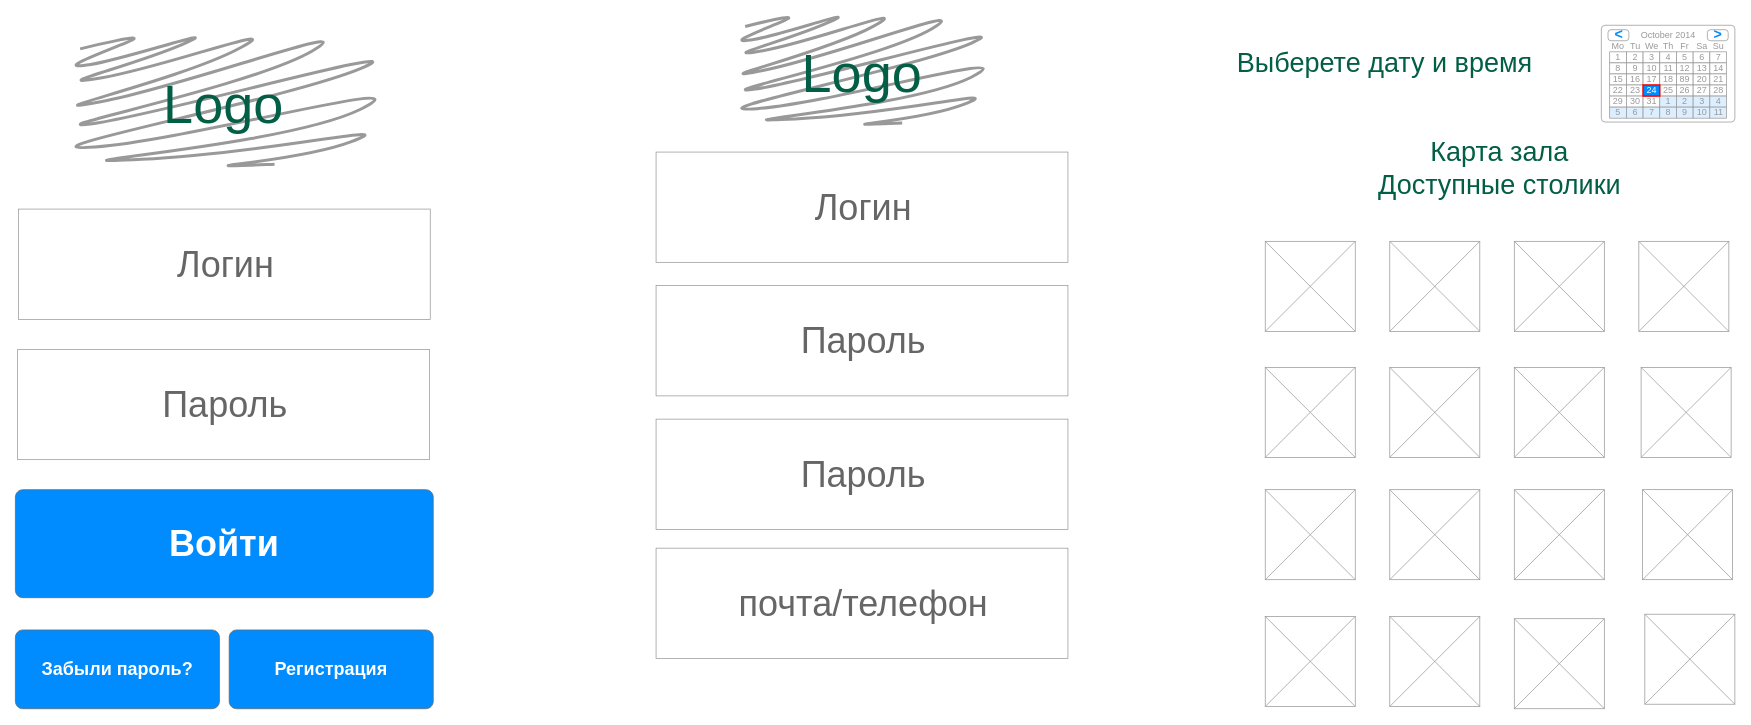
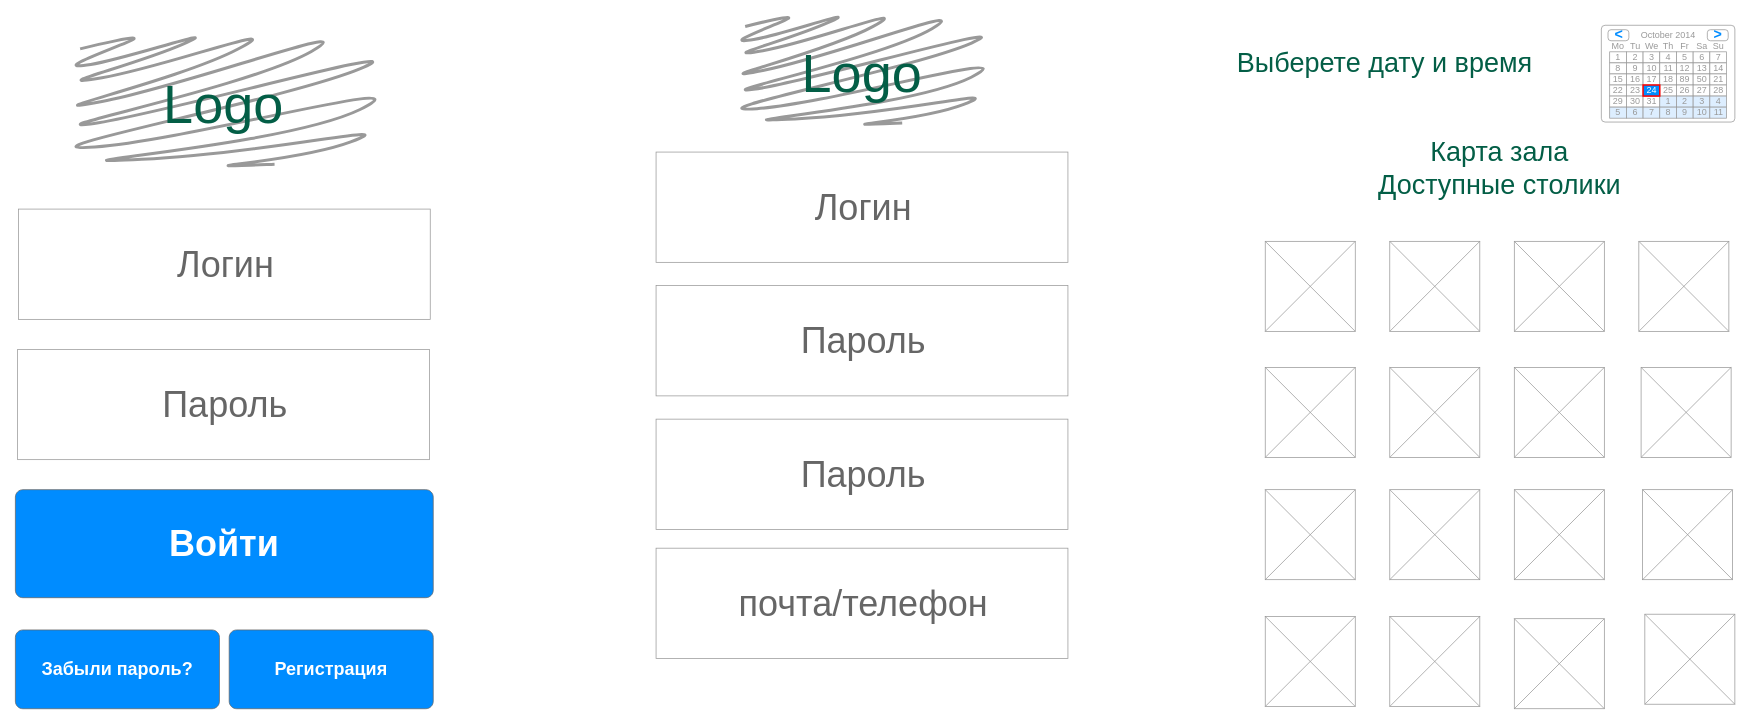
(1702, 79) -> (1702, 79)
